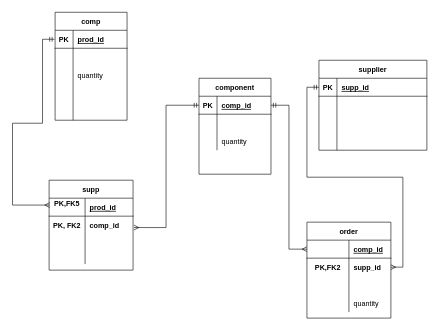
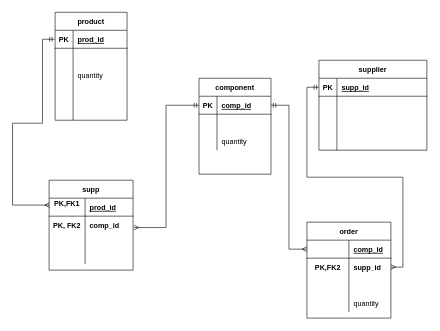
(91, 22) -> (91, 22)
(67, 203) -> (67, 203)
